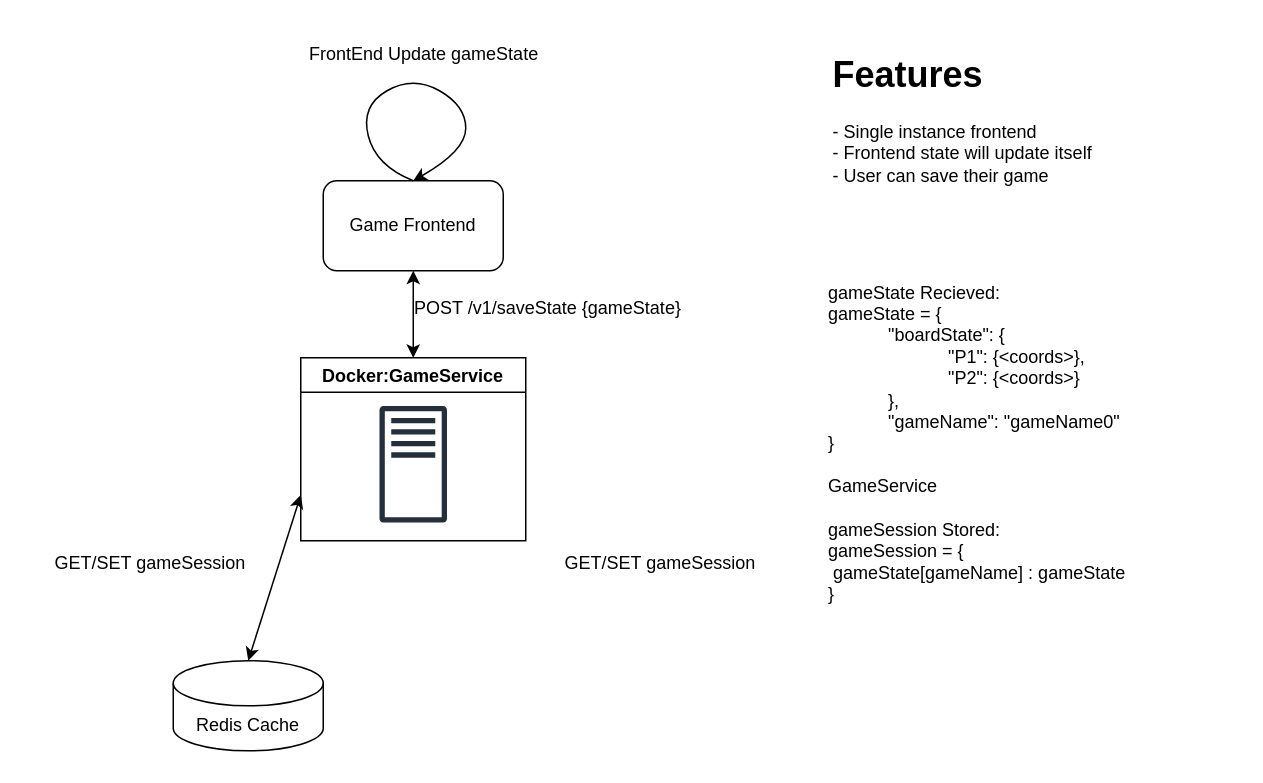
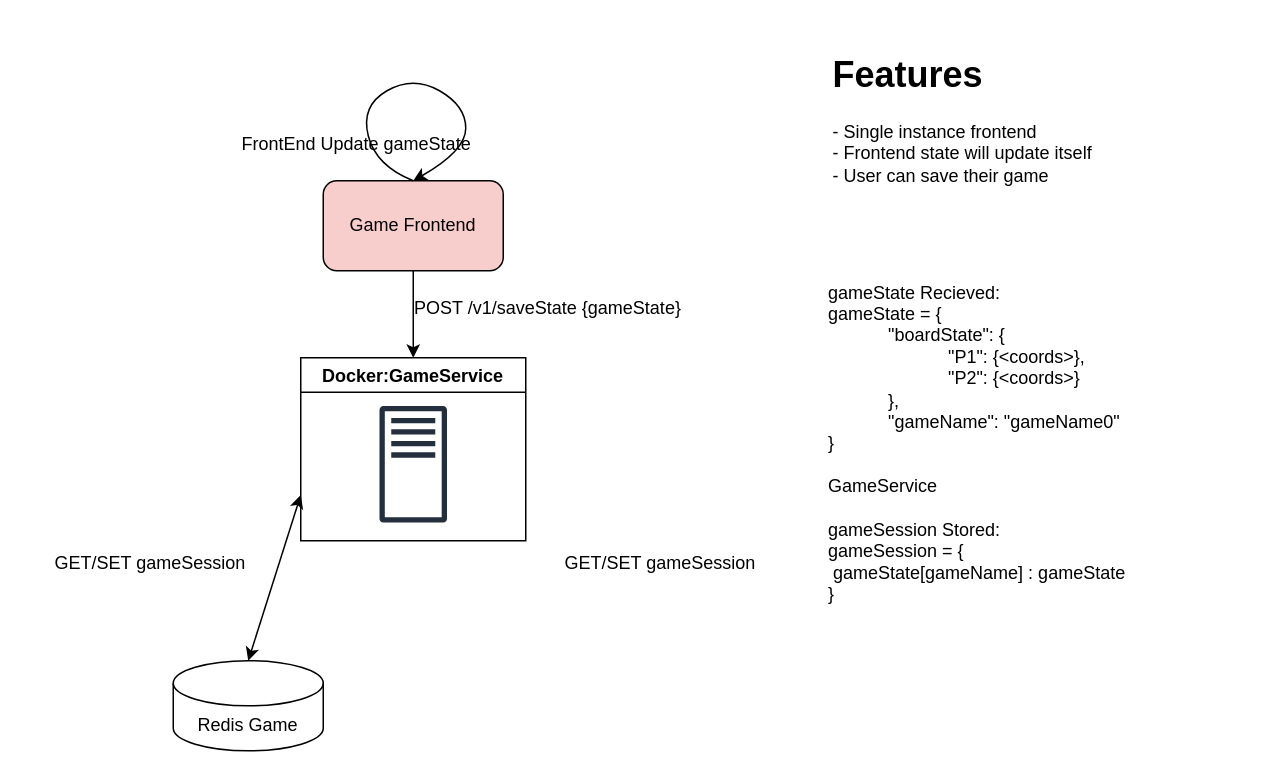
(436, 53) -> (368, 143)
(413, 226) -> (413, 226)
(413, 282) -> (413, 277)
(248, 725) -> (248, 725)
